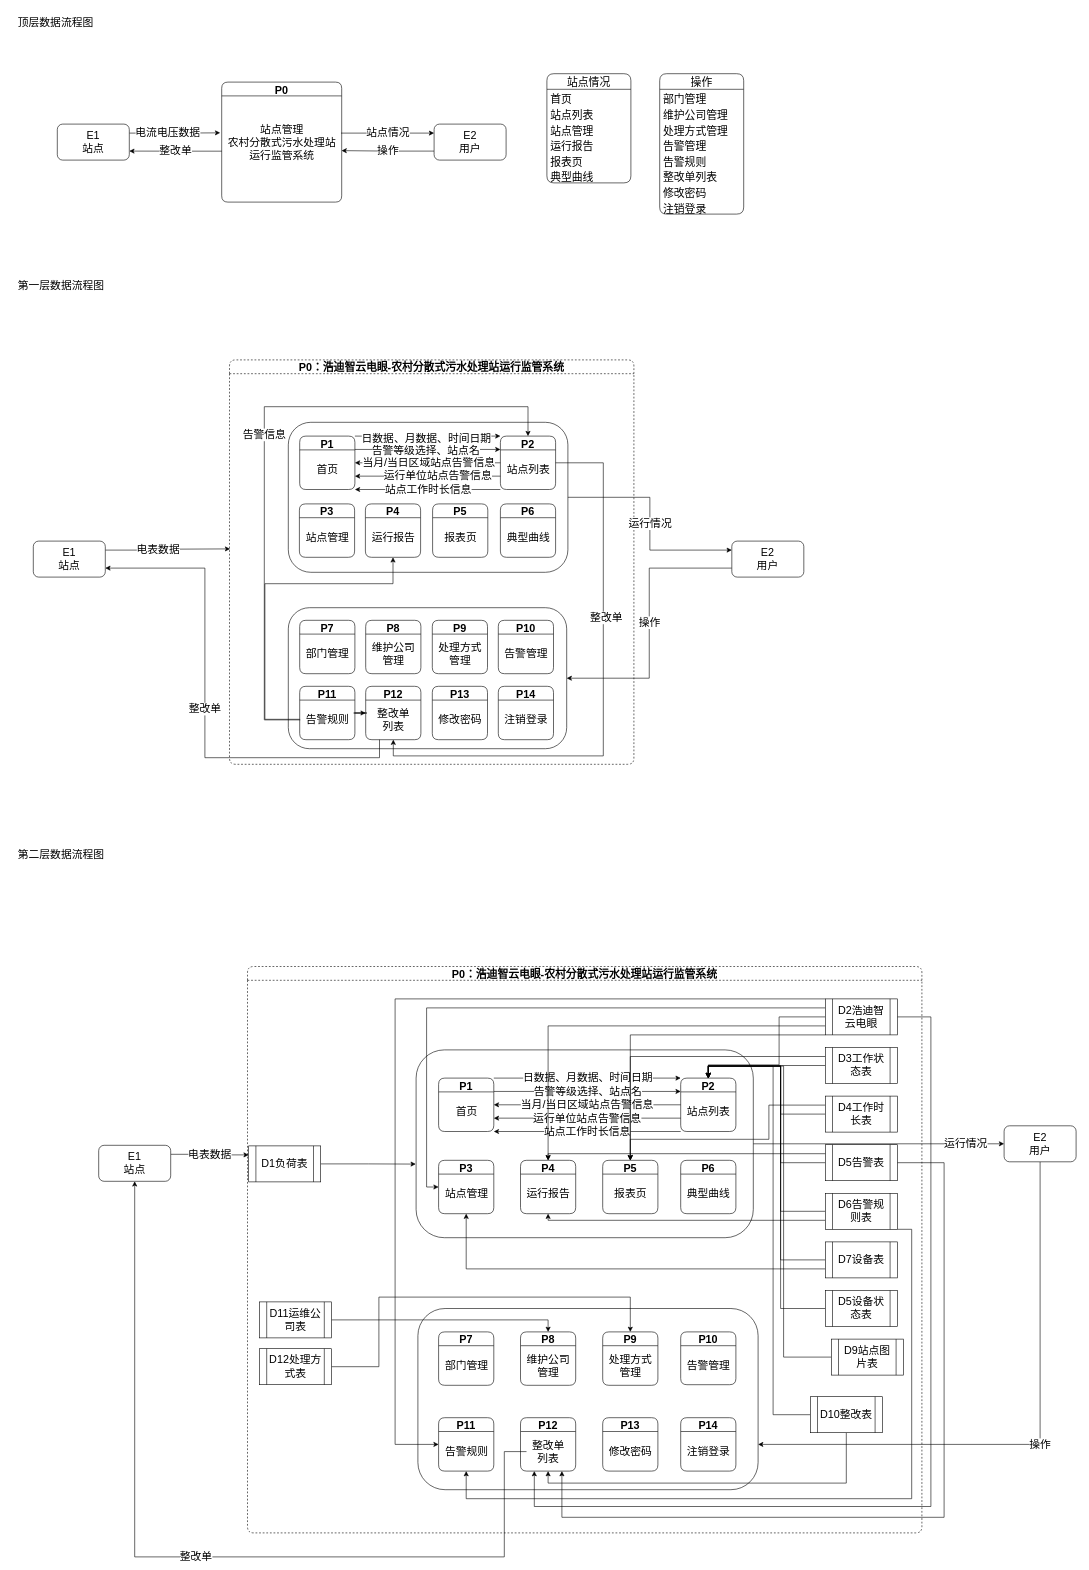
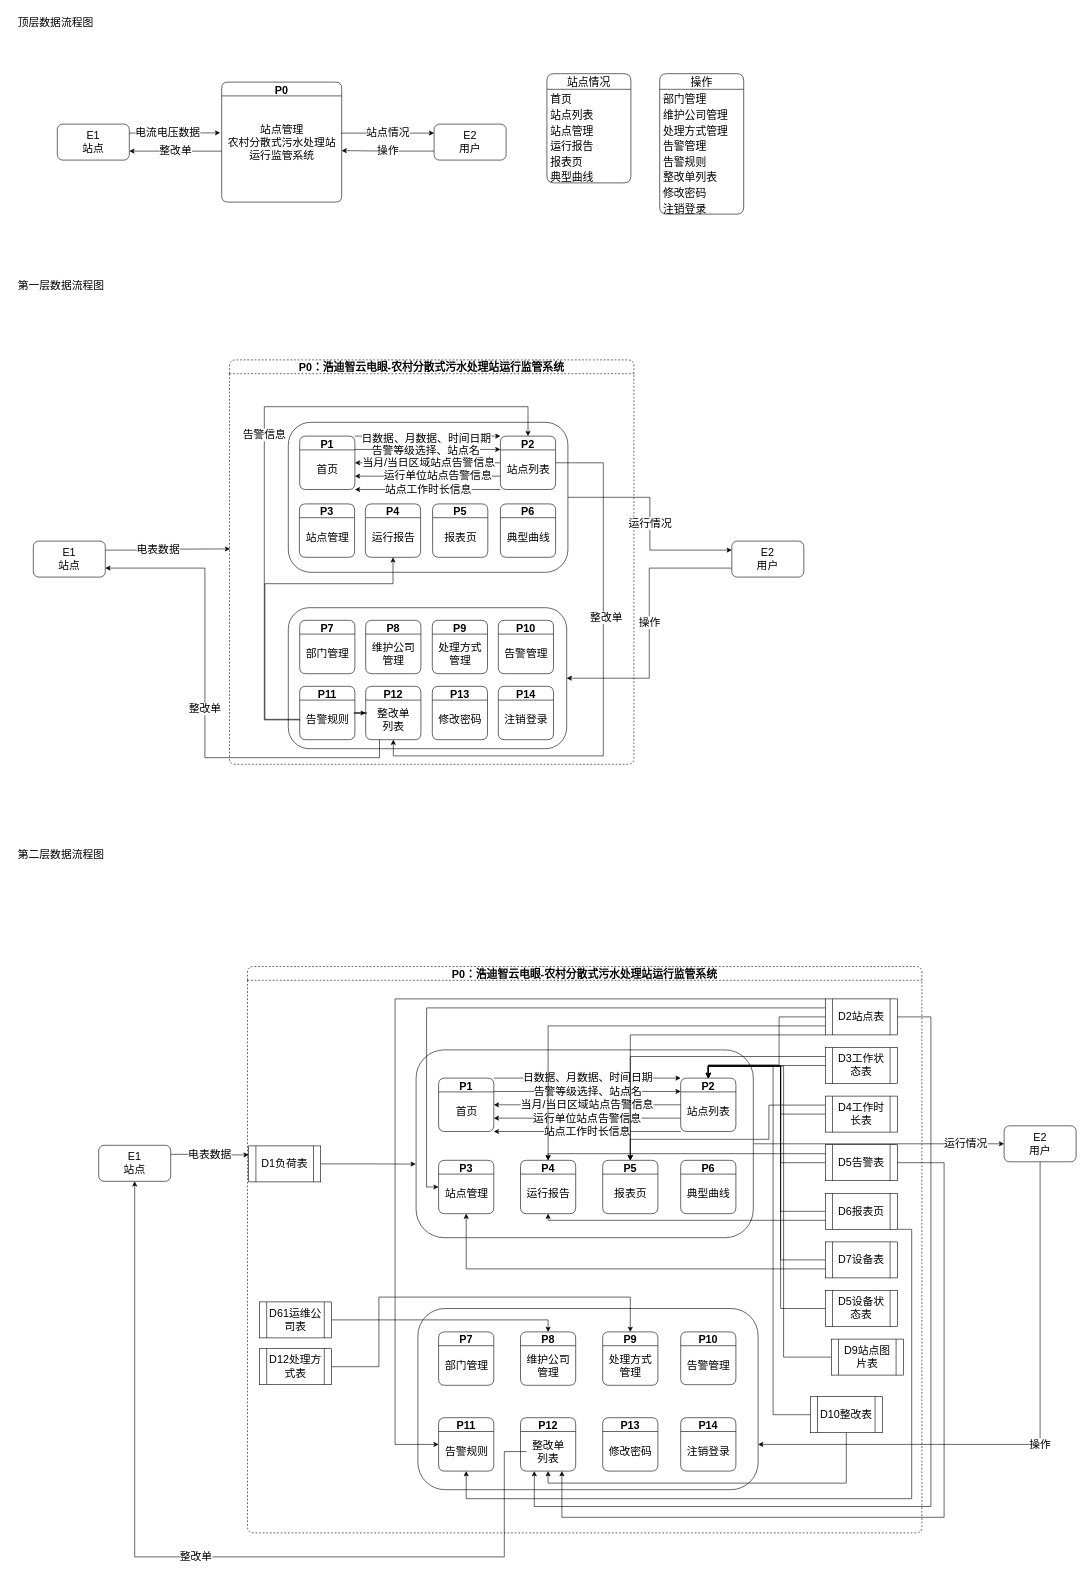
(861, 1017) -> (861, 1017)
(861, 1211) -> (861, 1211)
(296, 1320) -> (296, 1320)
